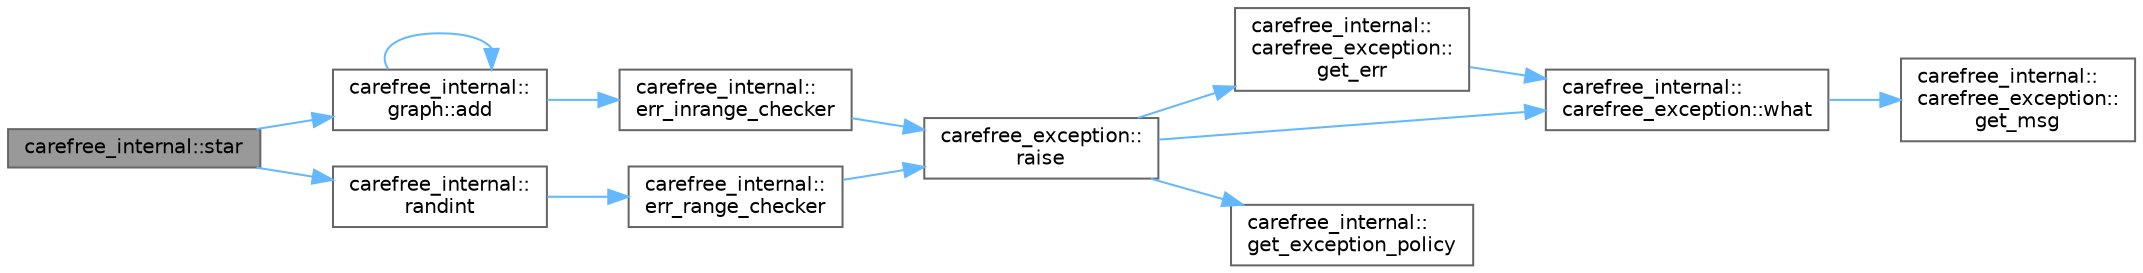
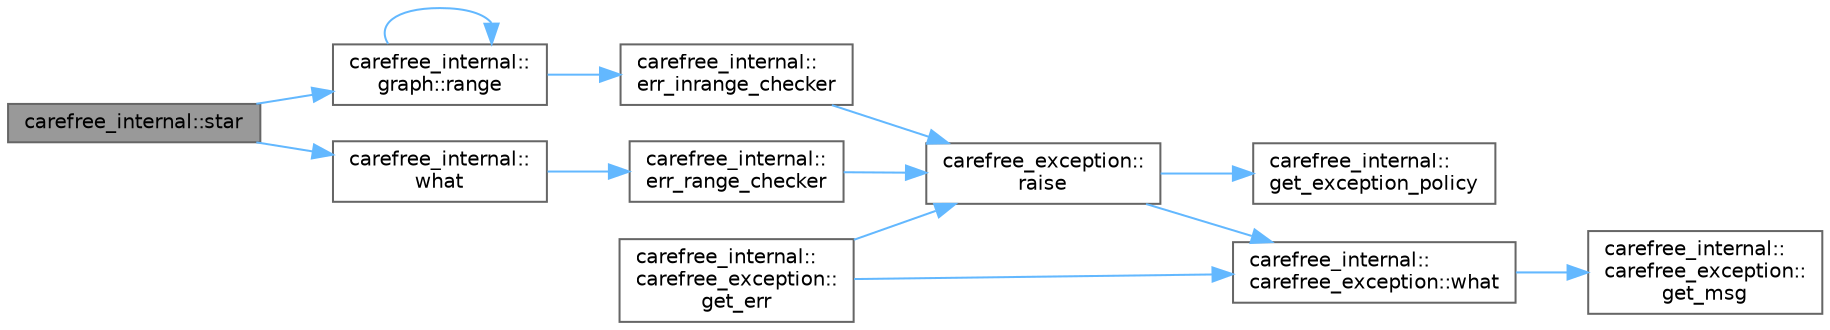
(440, 100) -> (440, 75)
(1176, 105) -> (895, 225)
(440, 197) -> (440, 172)
